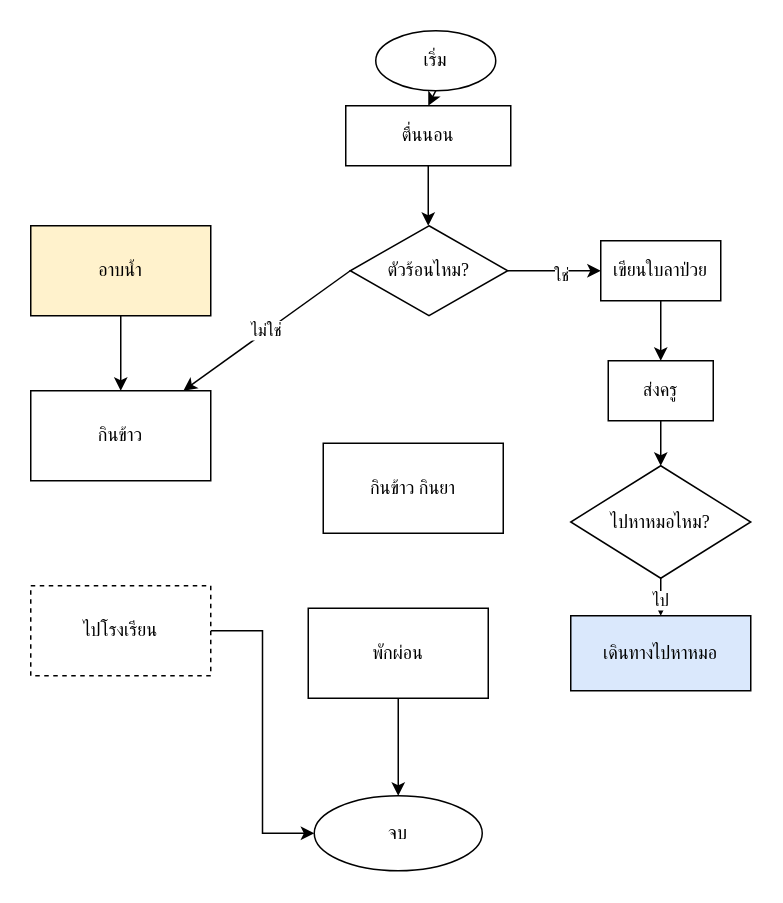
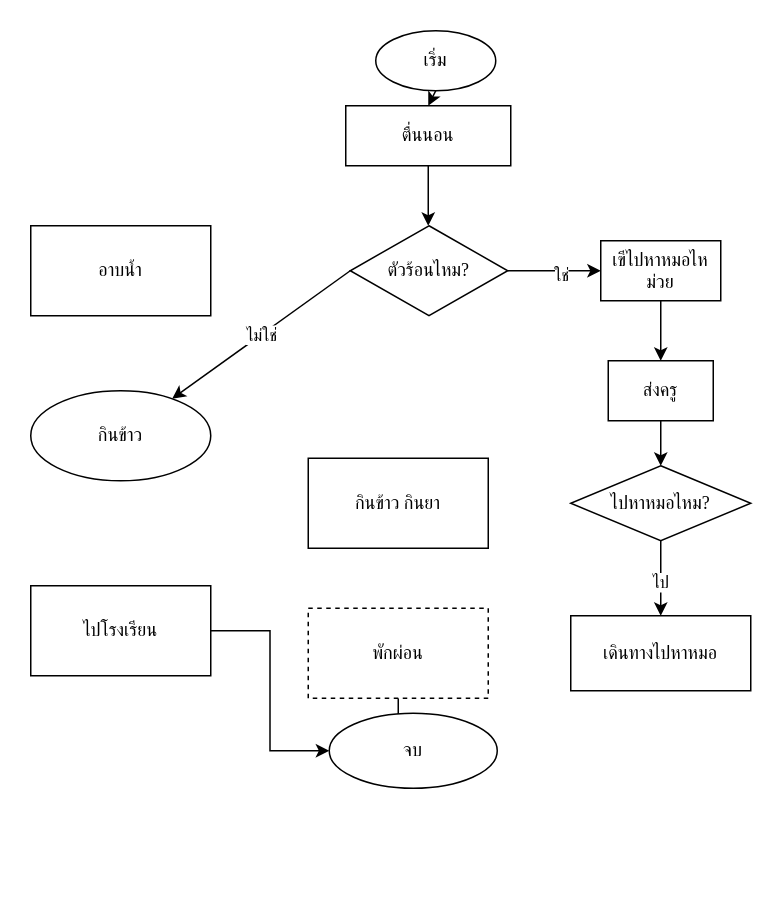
(121, 271) -> (121, 271)
(661, 271) -> (661, 271)
(121, 348) -> none
(121, 436) -> (121, 436)
(413, 488) -> (398, 503)
(661, 522) -> (661, 503)
(121, 631) -> (121, 631)
(398, 653) -> (398, 653)
(661, 653) -> (661, 653)
(398, 833) -> (413, 751)
